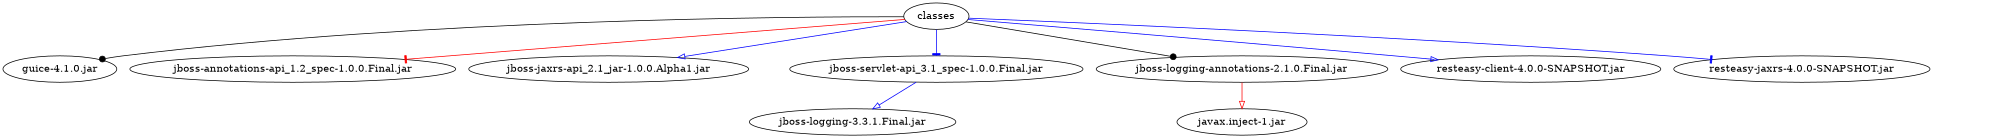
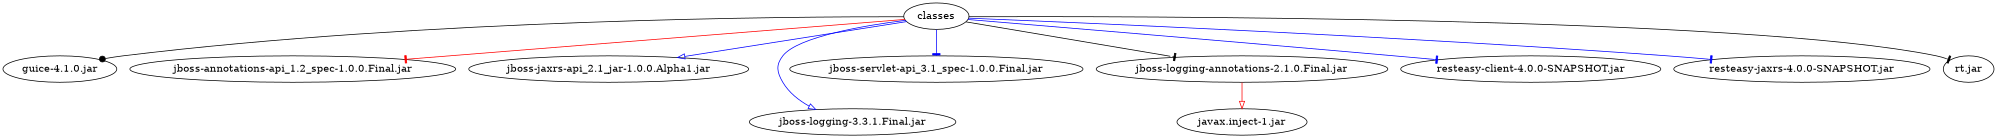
(1068, 39) -> (1068, 39)
(1201, 39) -> (1201, 39)
none -> (1969, 69)
(898, 94) -> (802, 43)
